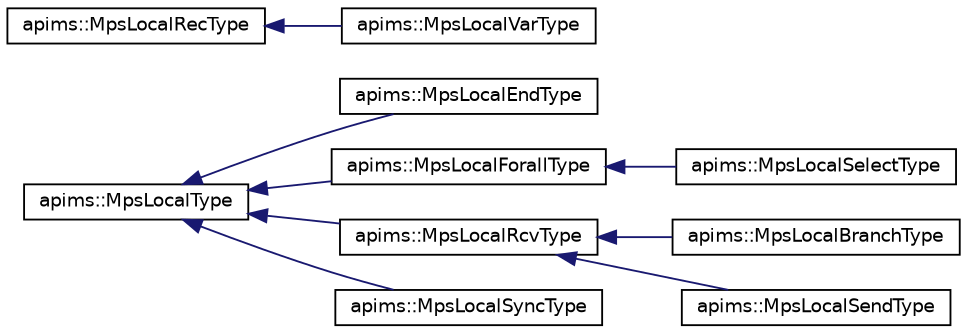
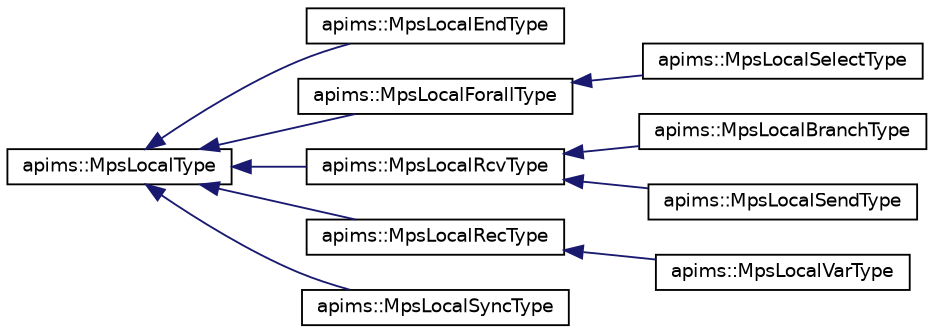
none -> (287, 204)
